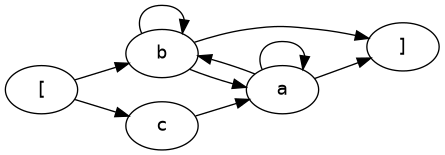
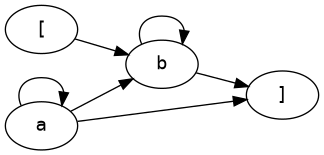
(211, 77) -> none
(162, 126) -> none
